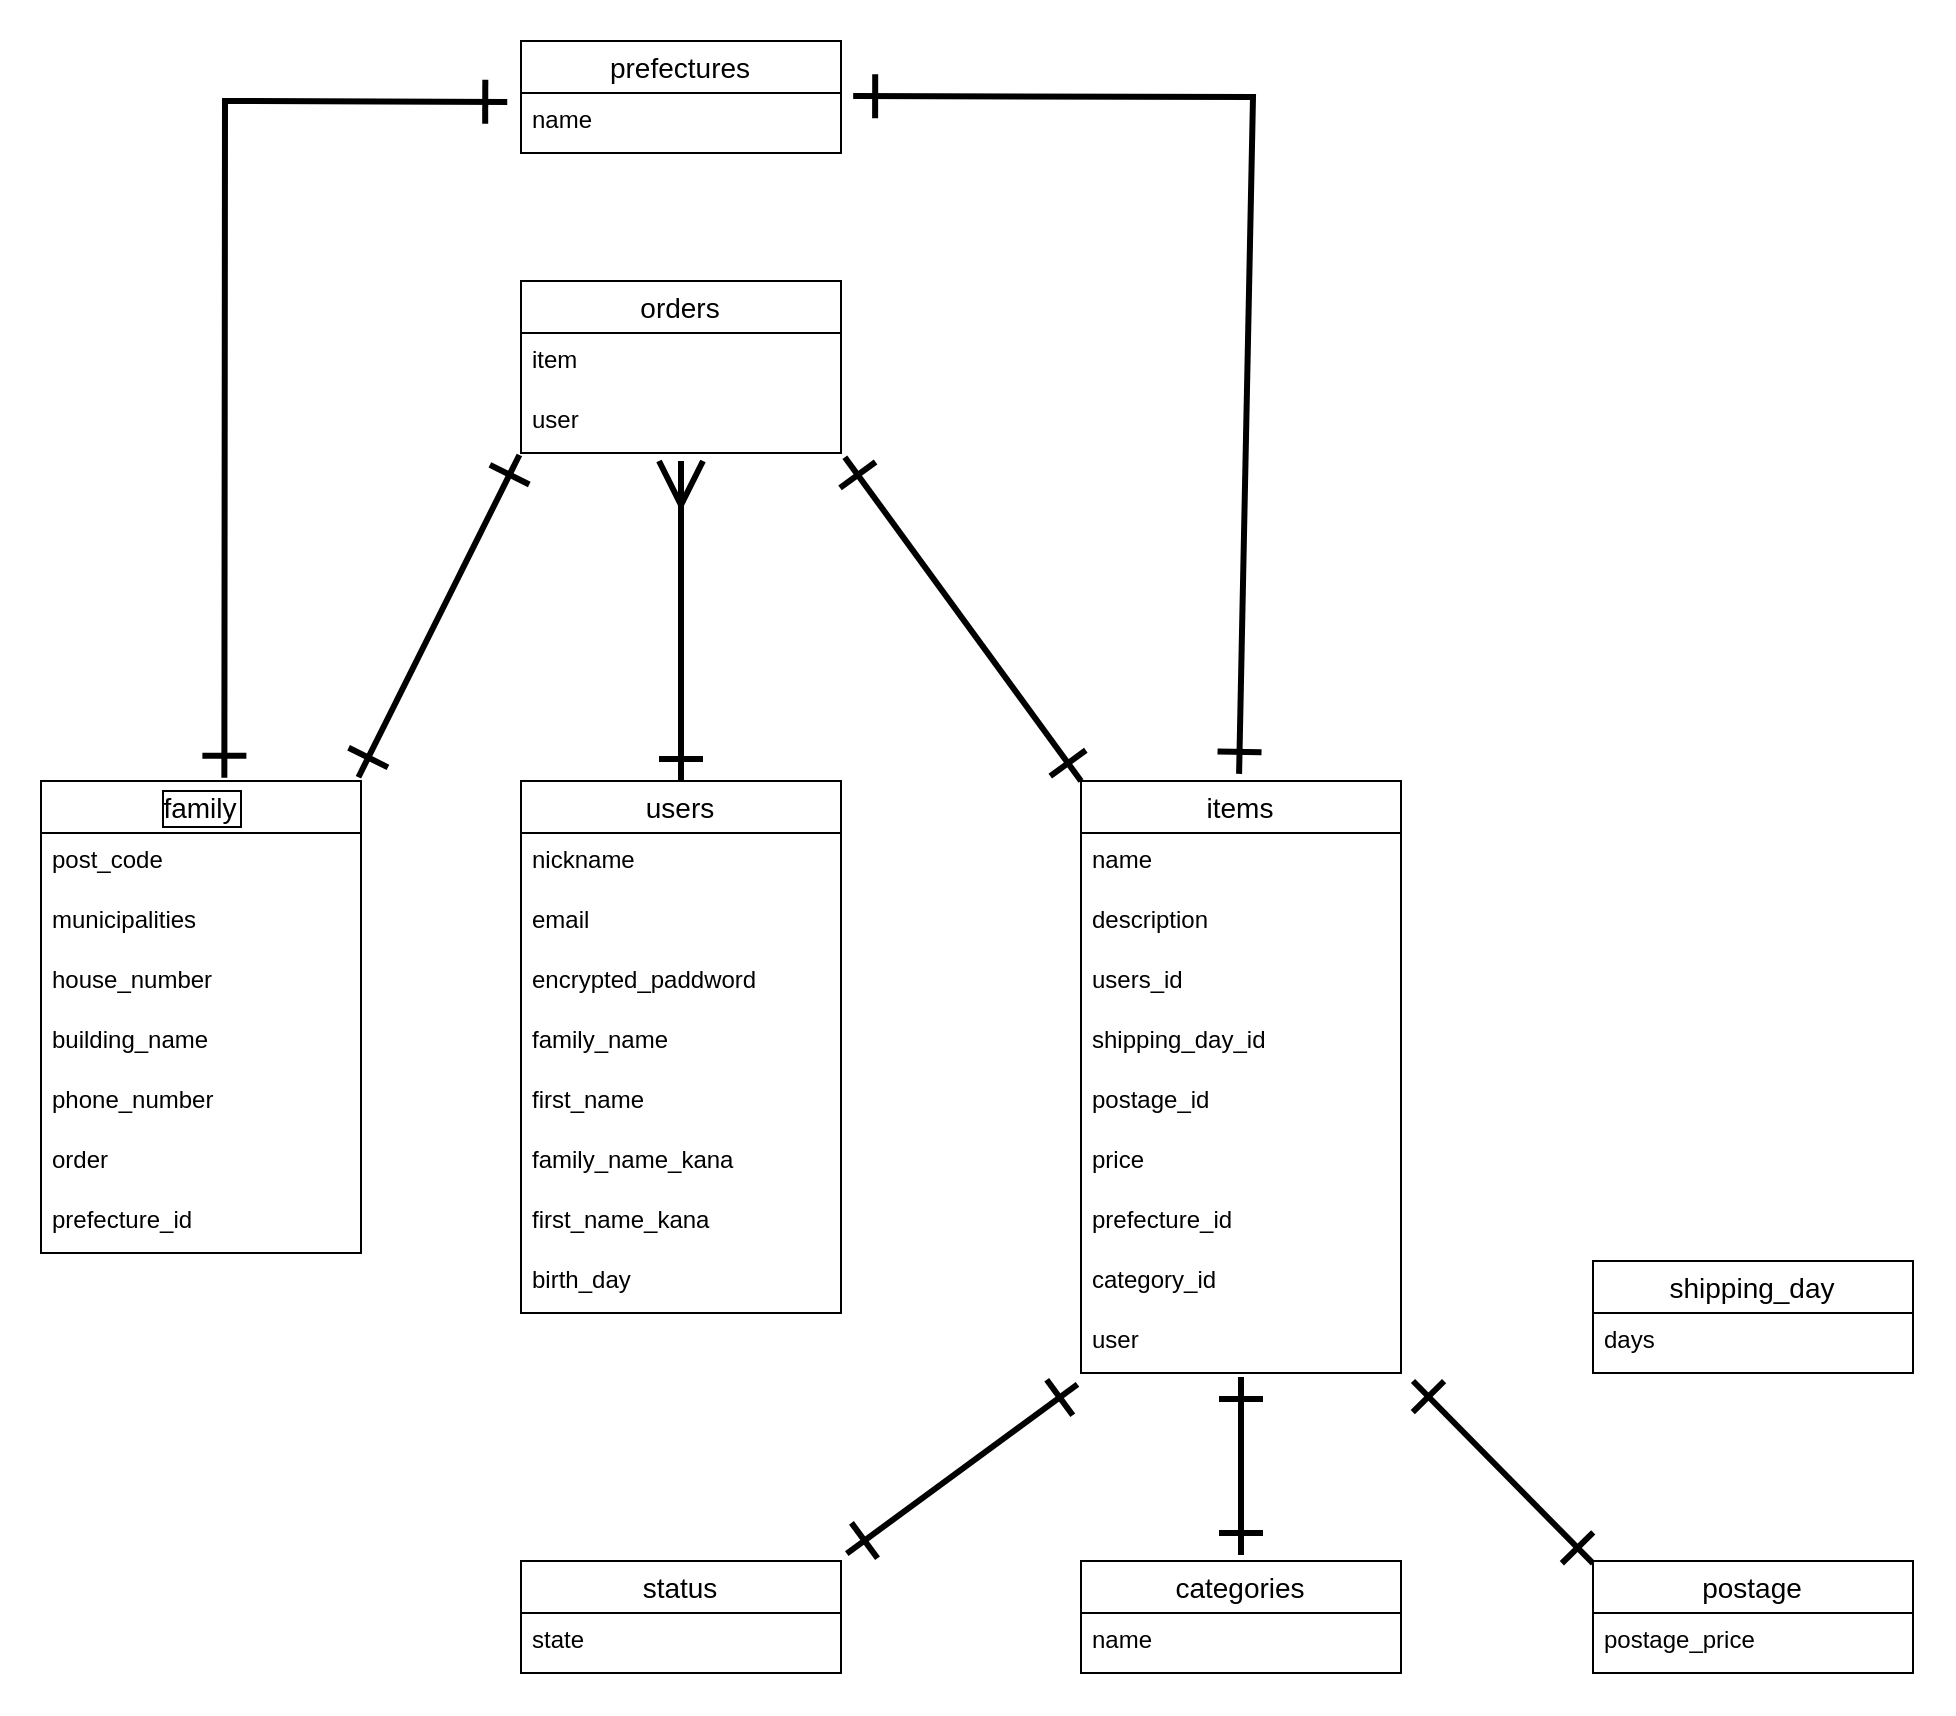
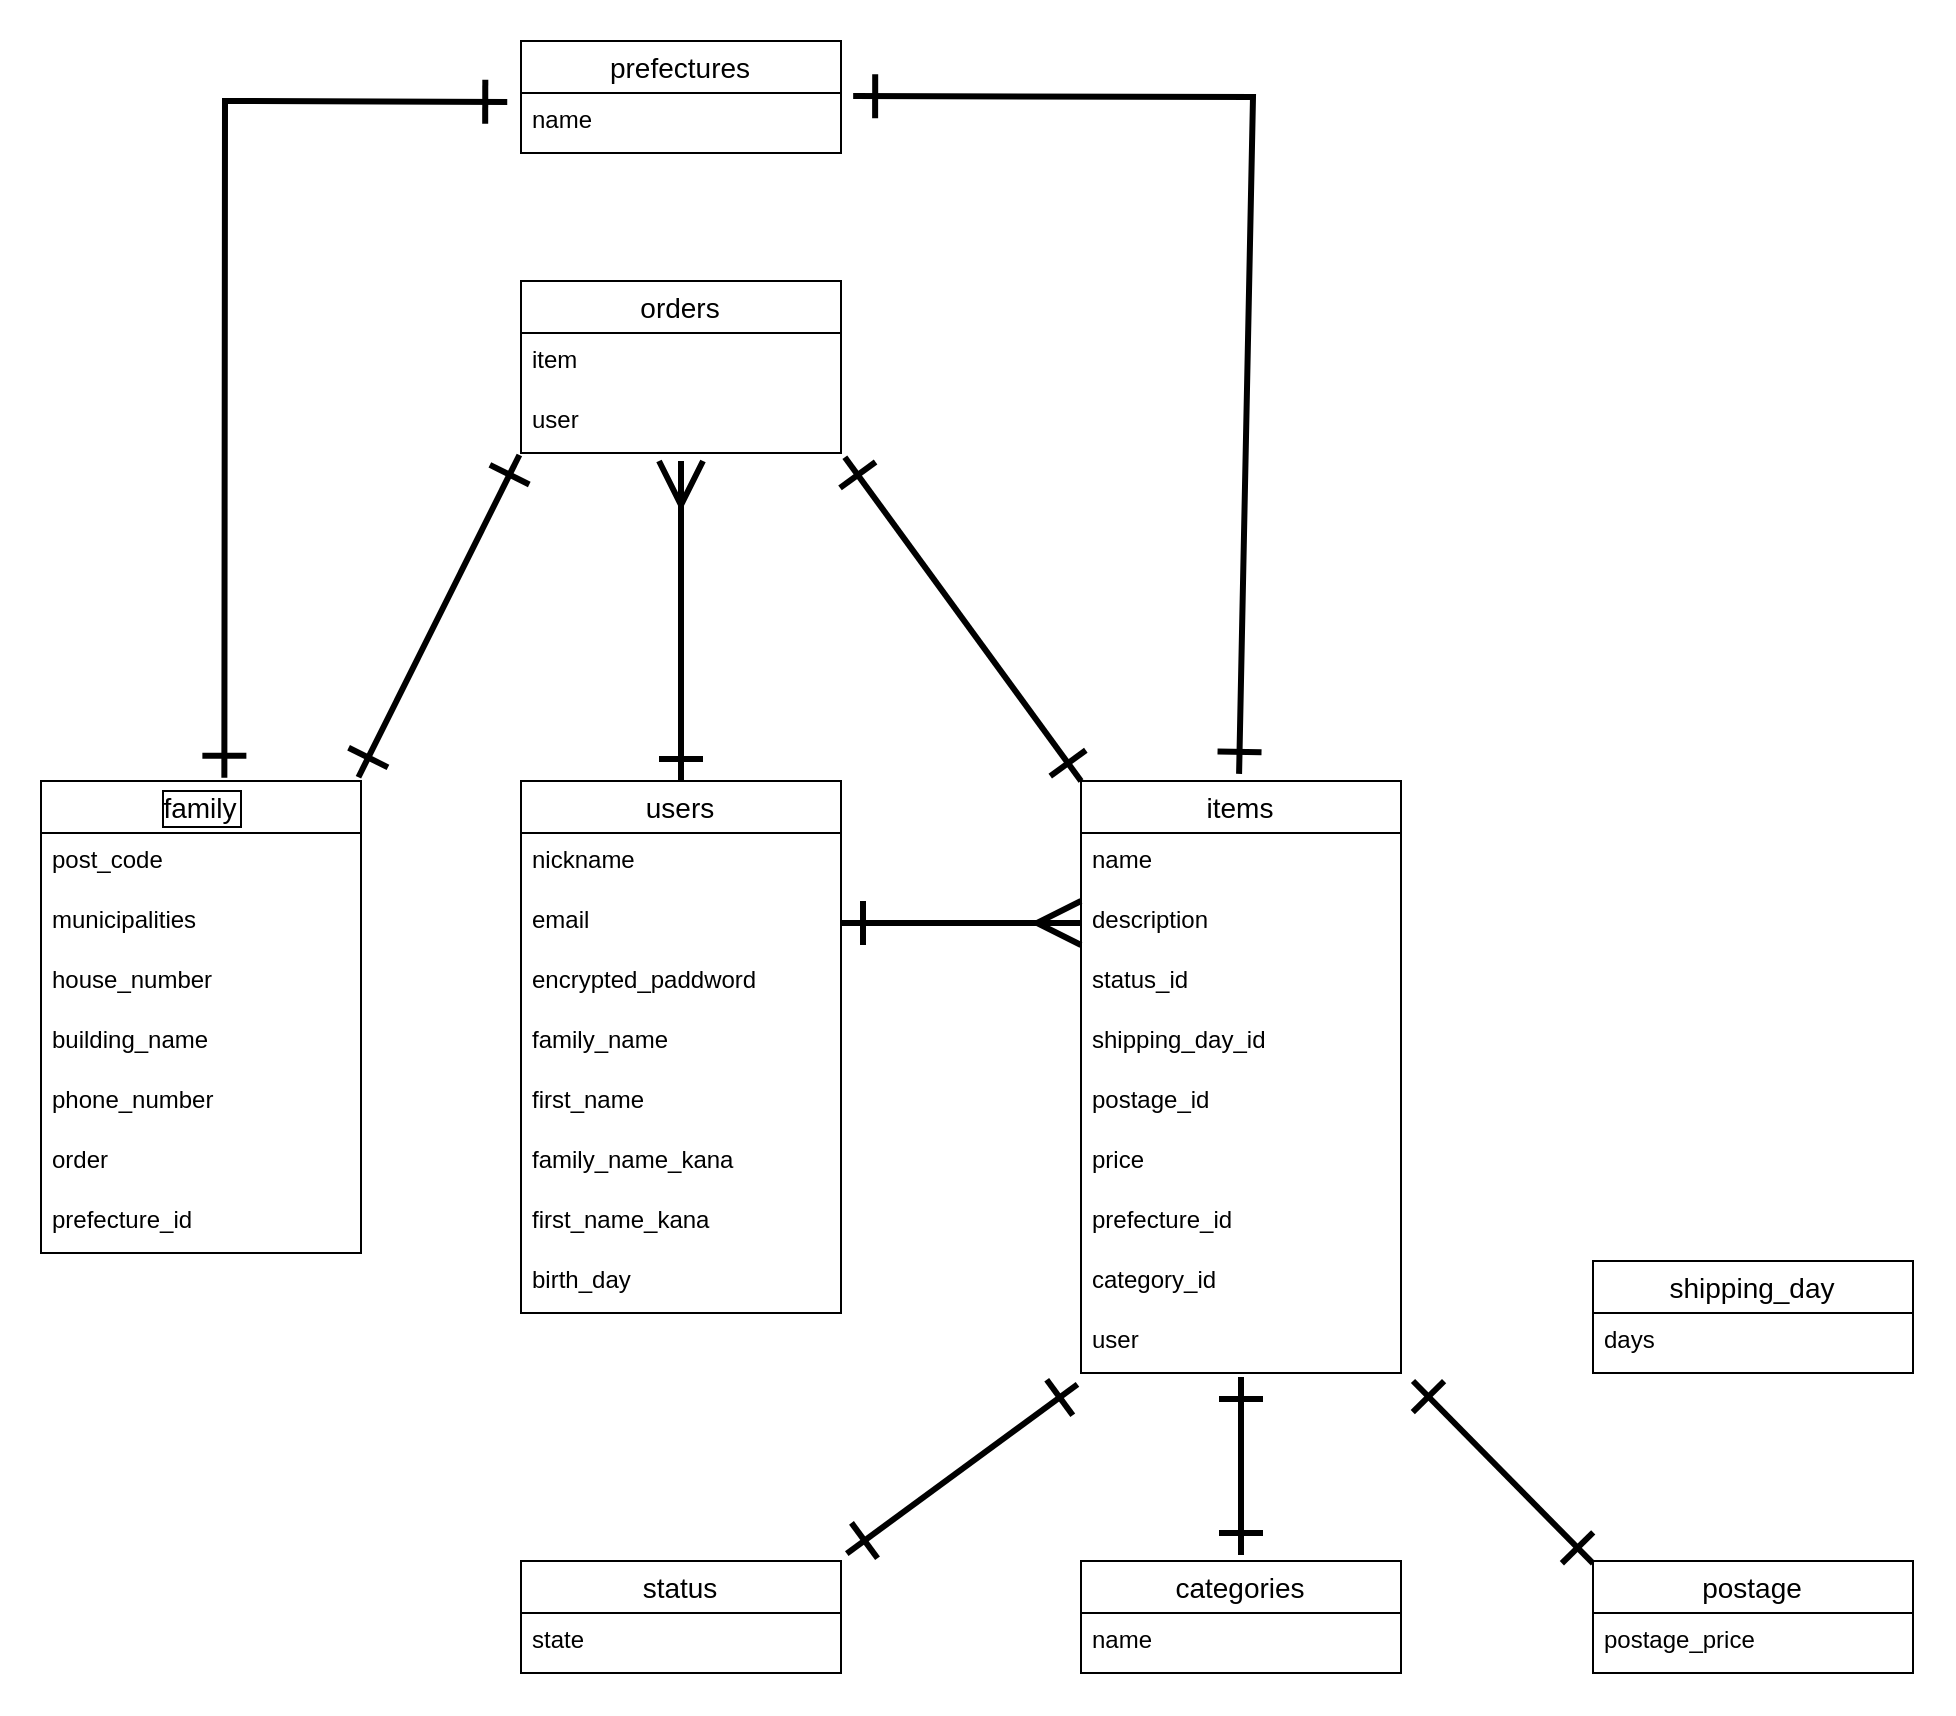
none -> (959, 923)
(1143, 980) -> (1149, 980)
